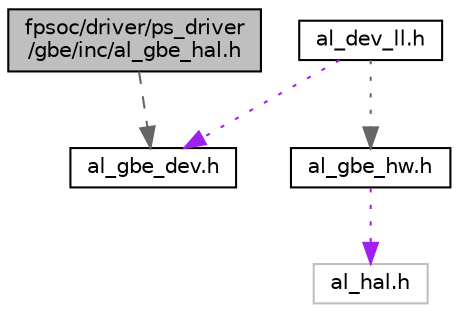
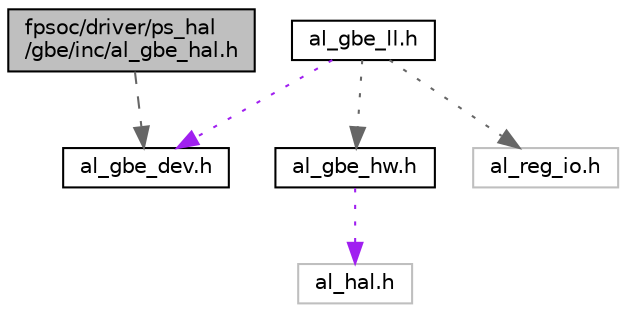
(135, 40) -> (131, 40)
(371, 40) -> (363, 40)
none -> (546, 168)
